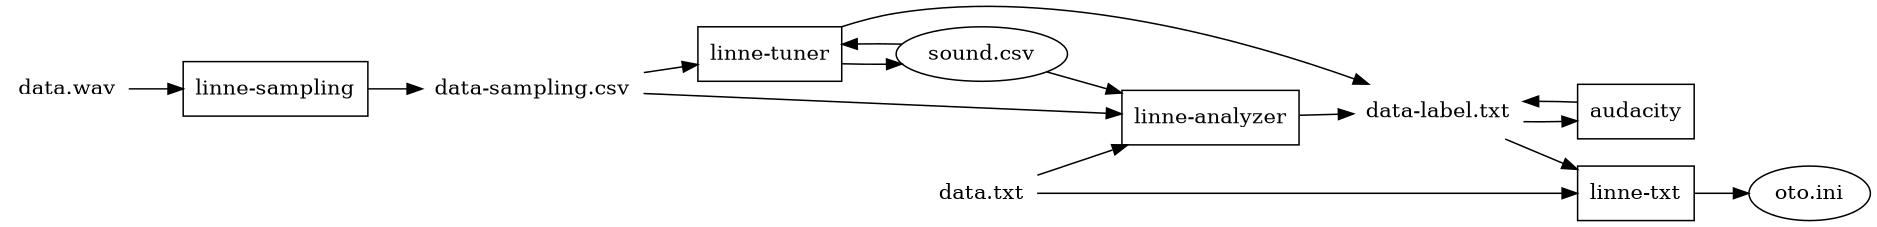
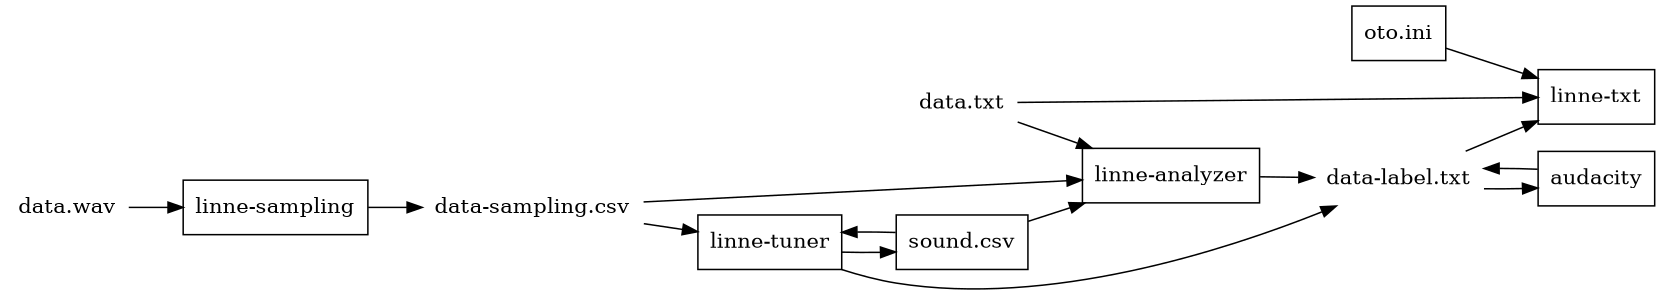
(982, 54) -> (962, 242)
(1714, 193) -> (1484, 61)
(1810, 193) -> (1399, 33)
